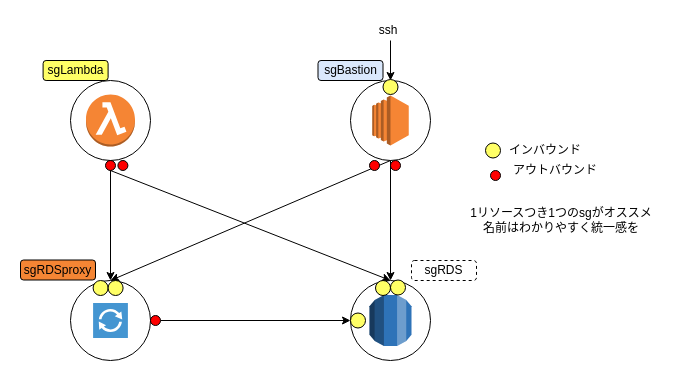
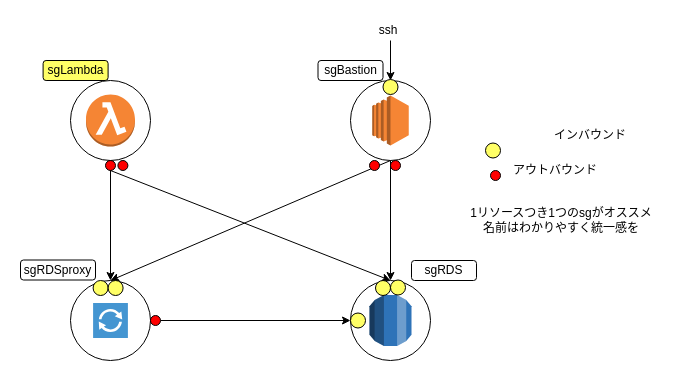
(351, 71) -> (351, 71)
(546, 151) -> (591, 136)
(58, 270) -> (58, 270)
(444, 271) -> (444, 271)
